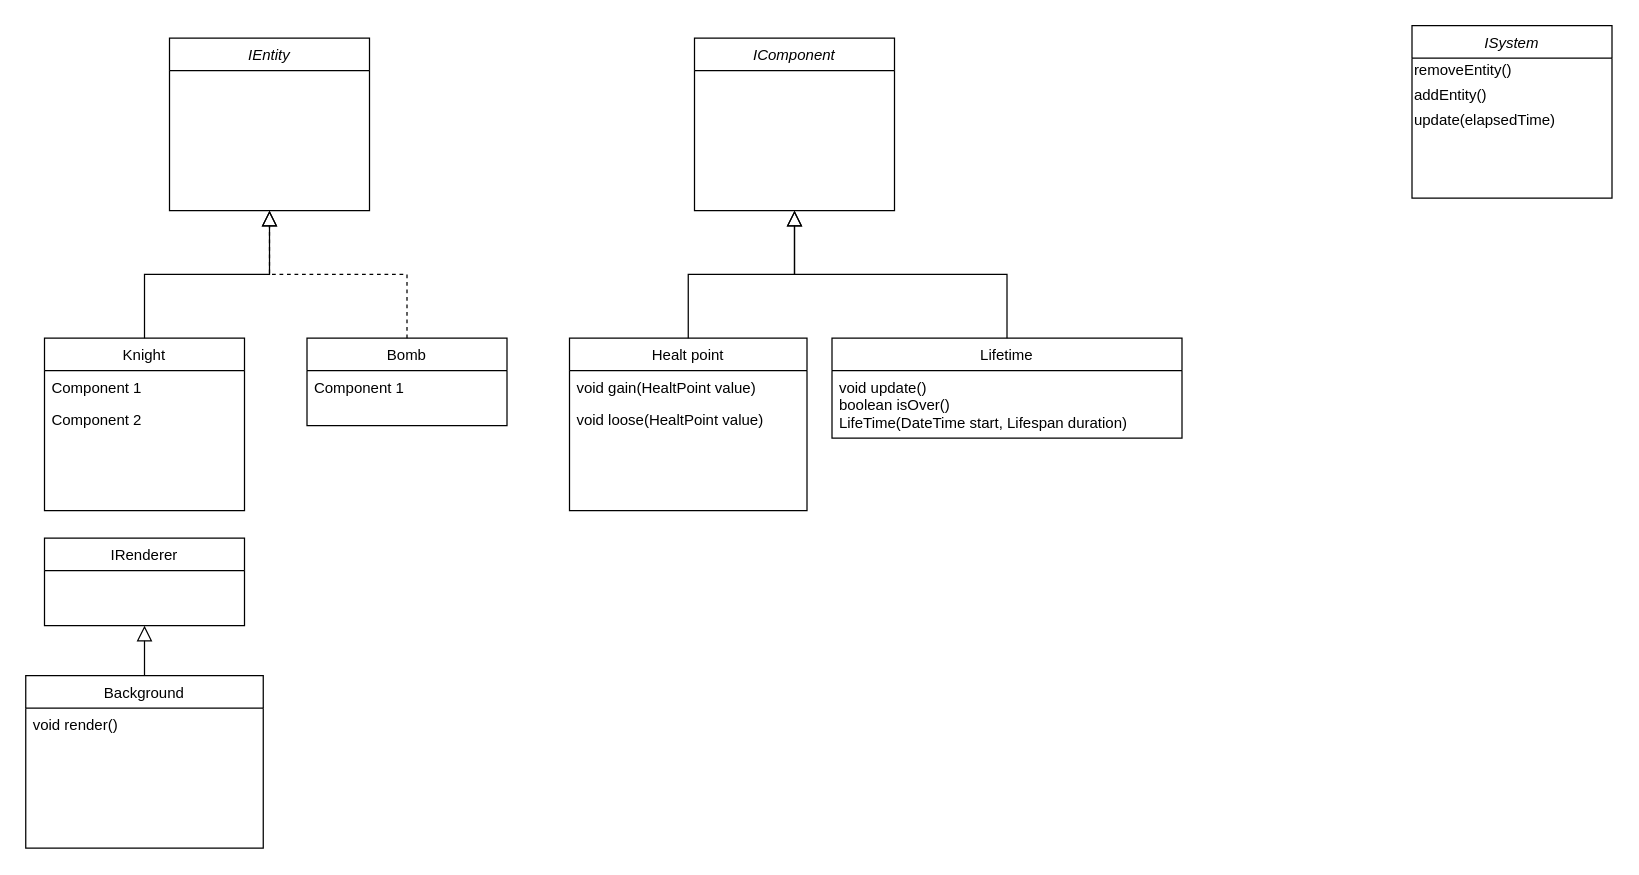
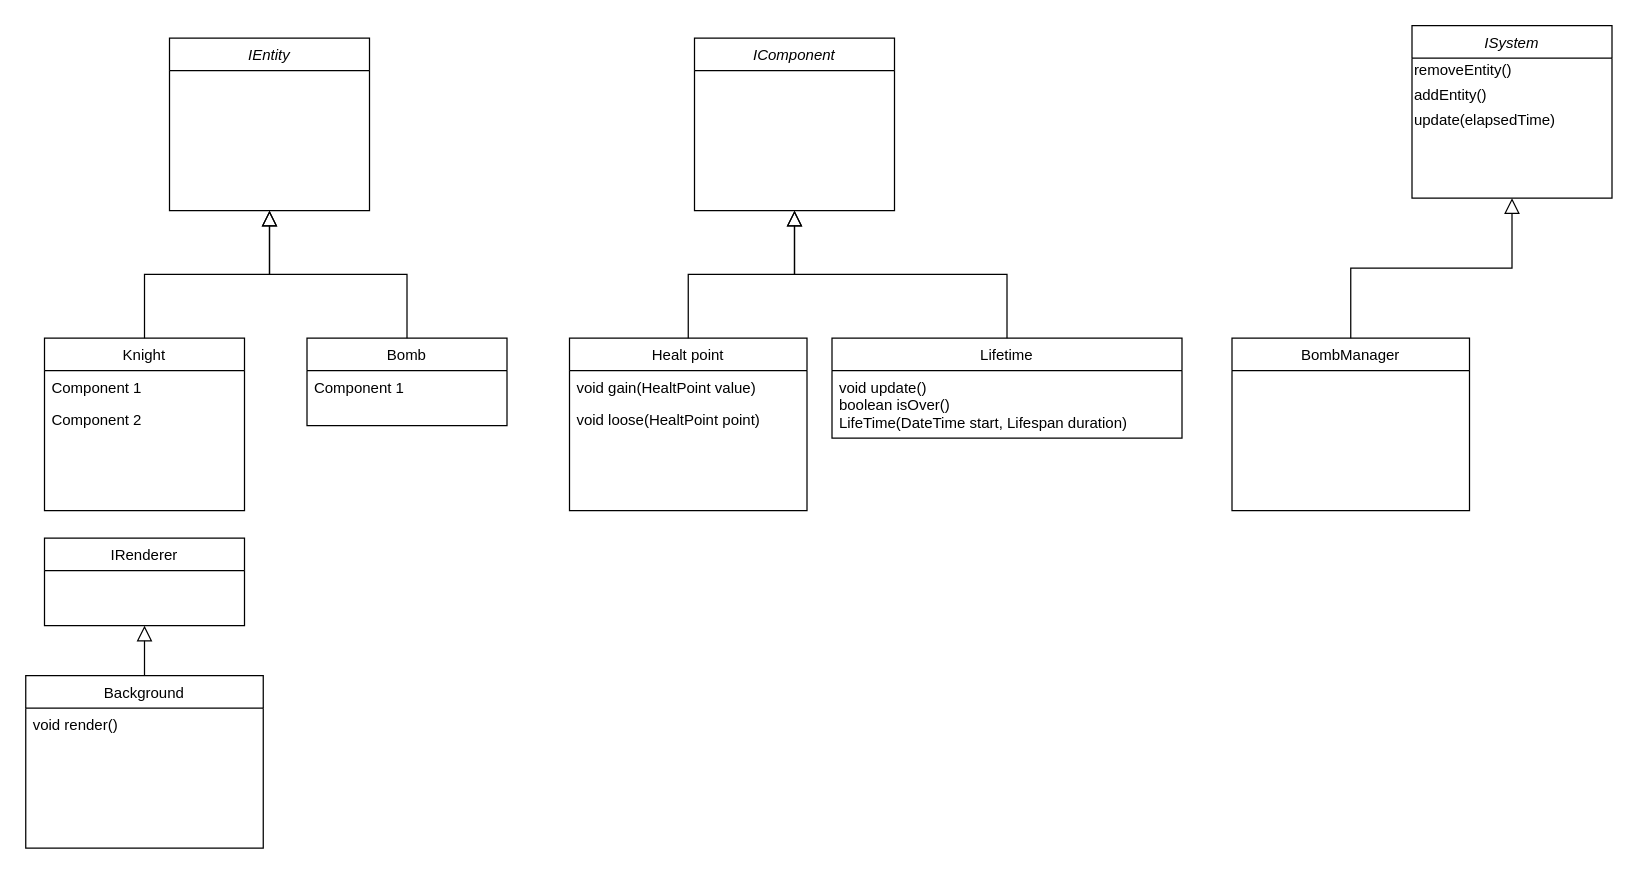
none -> (1423, 268)
(370, 274) -> (370, 274)
(680, 420) -> (680, 420)
none -> (1351, 424)
